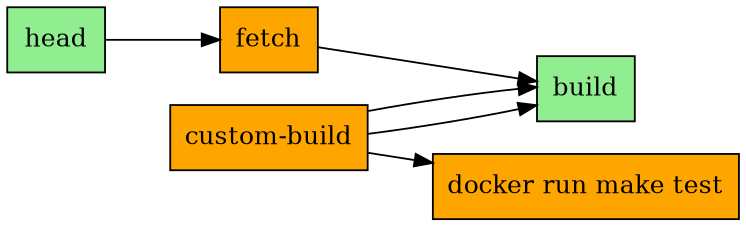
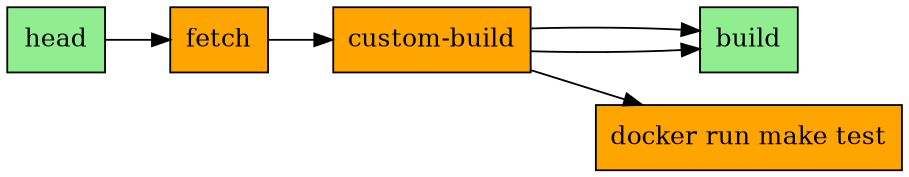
(418, 63) -> (291, 40)
